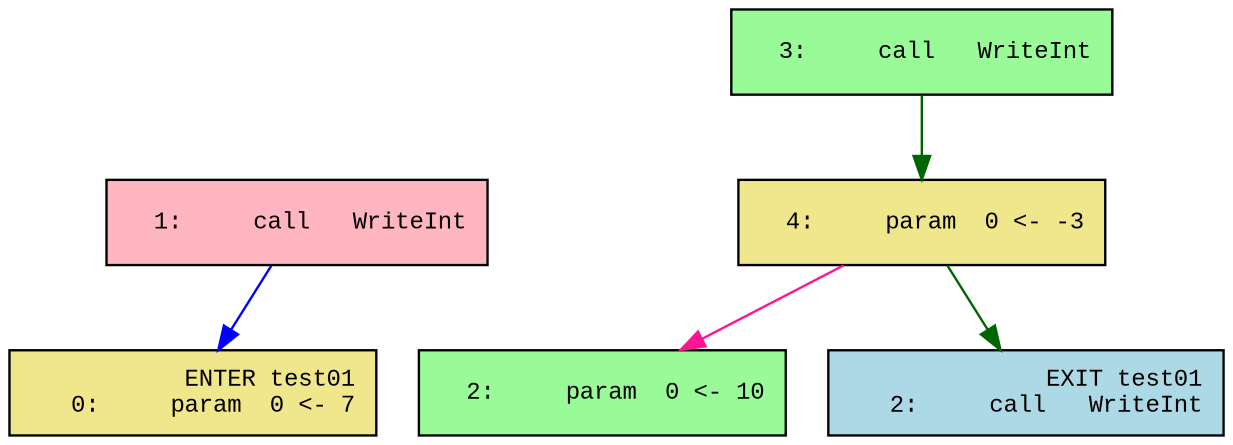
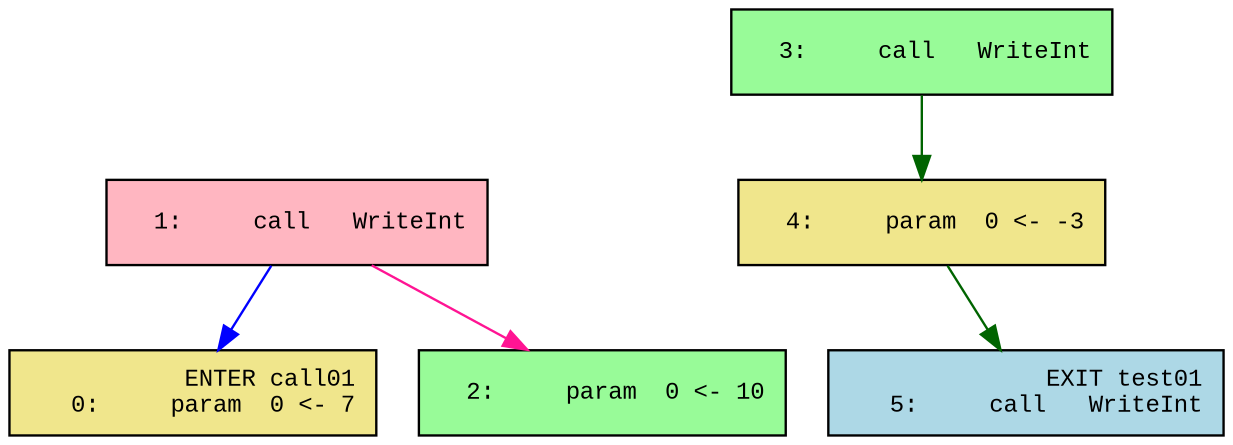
(773, 302) -> (439, 302)
(193, 393) -> (193, 393)
(1026, 393) -> (1026, 393)
